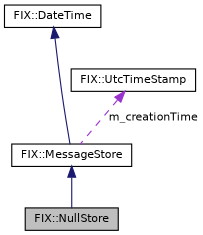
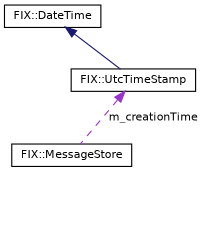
(62, 91) -> (97, 52)
(72, 219) -> none
